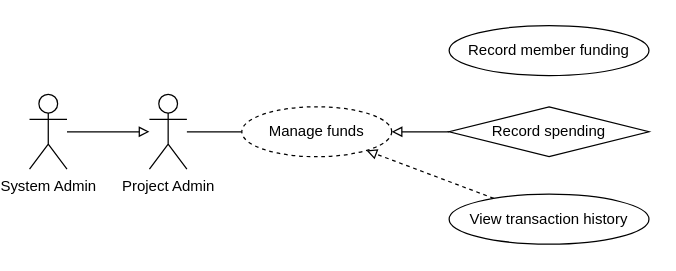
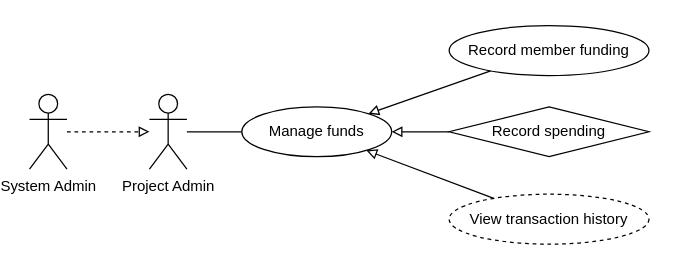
none -> (435, 91)
(104, 132) -> (104, 132)
(317, 132) -> (317, 132)
(435, 176) -> (435, 176)
(549, 219) -> (549, 219)
